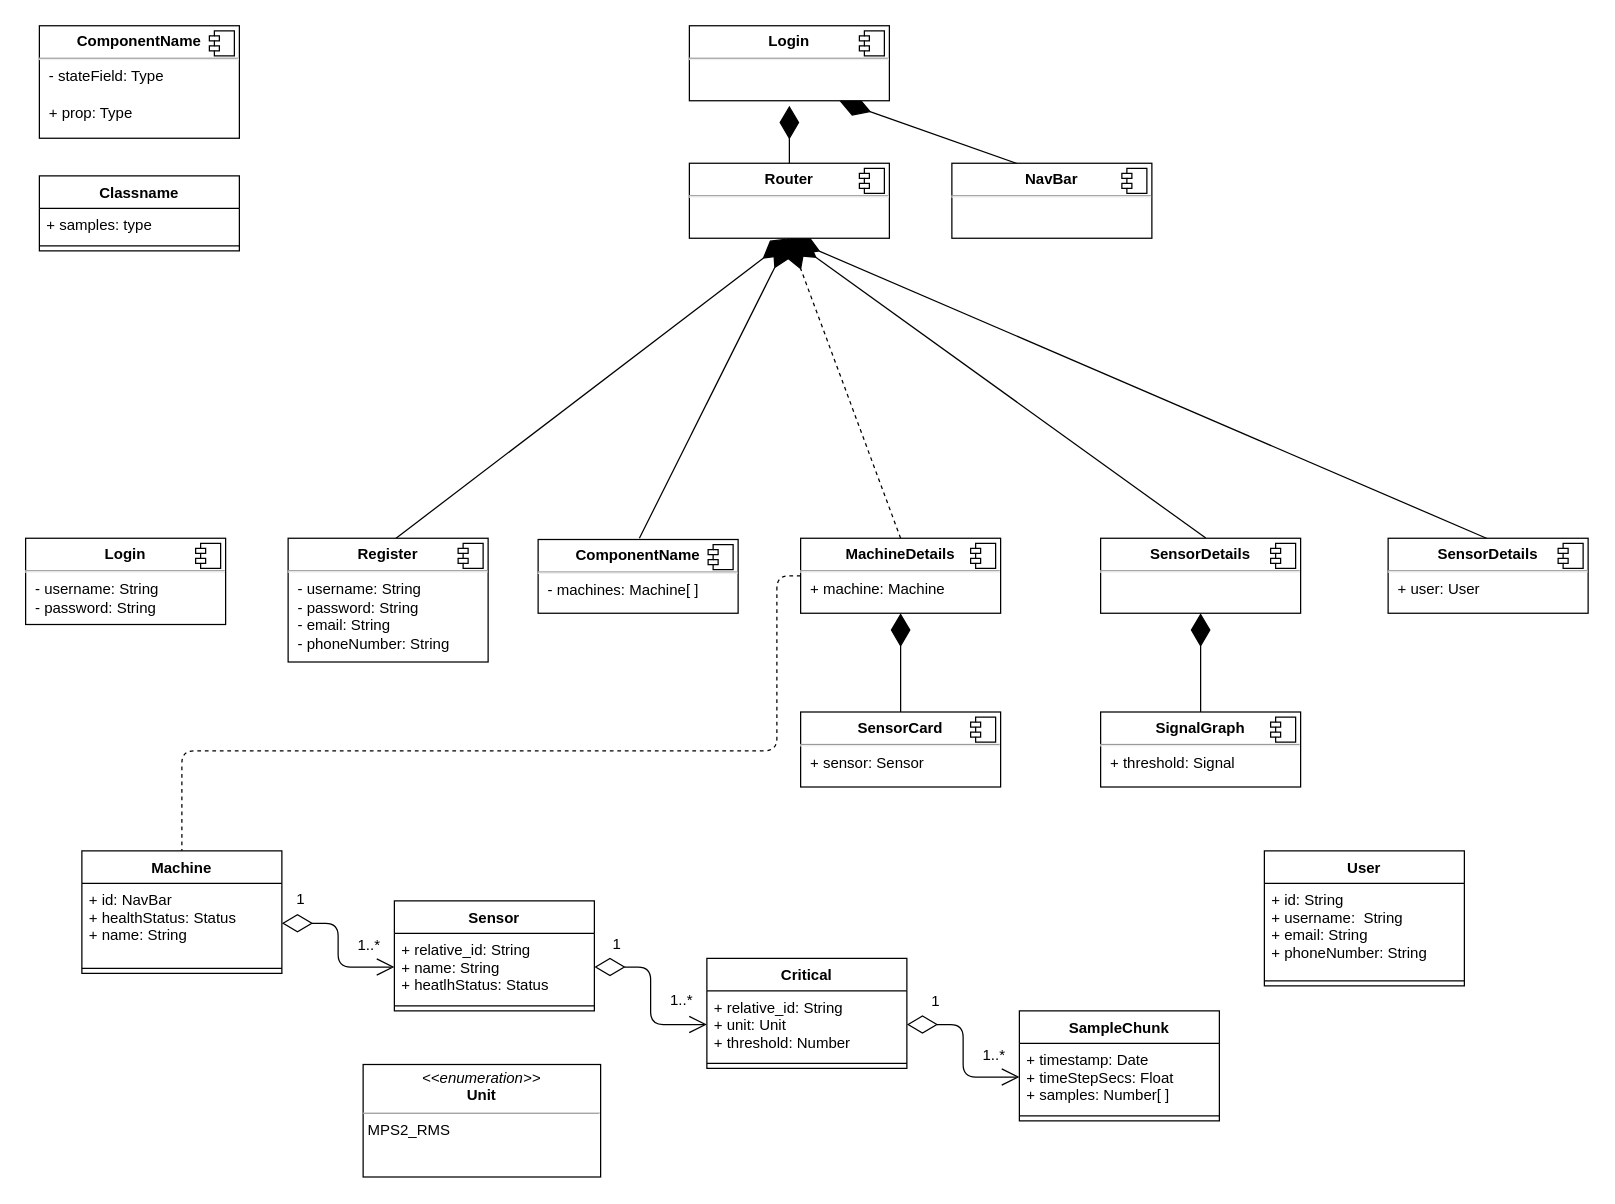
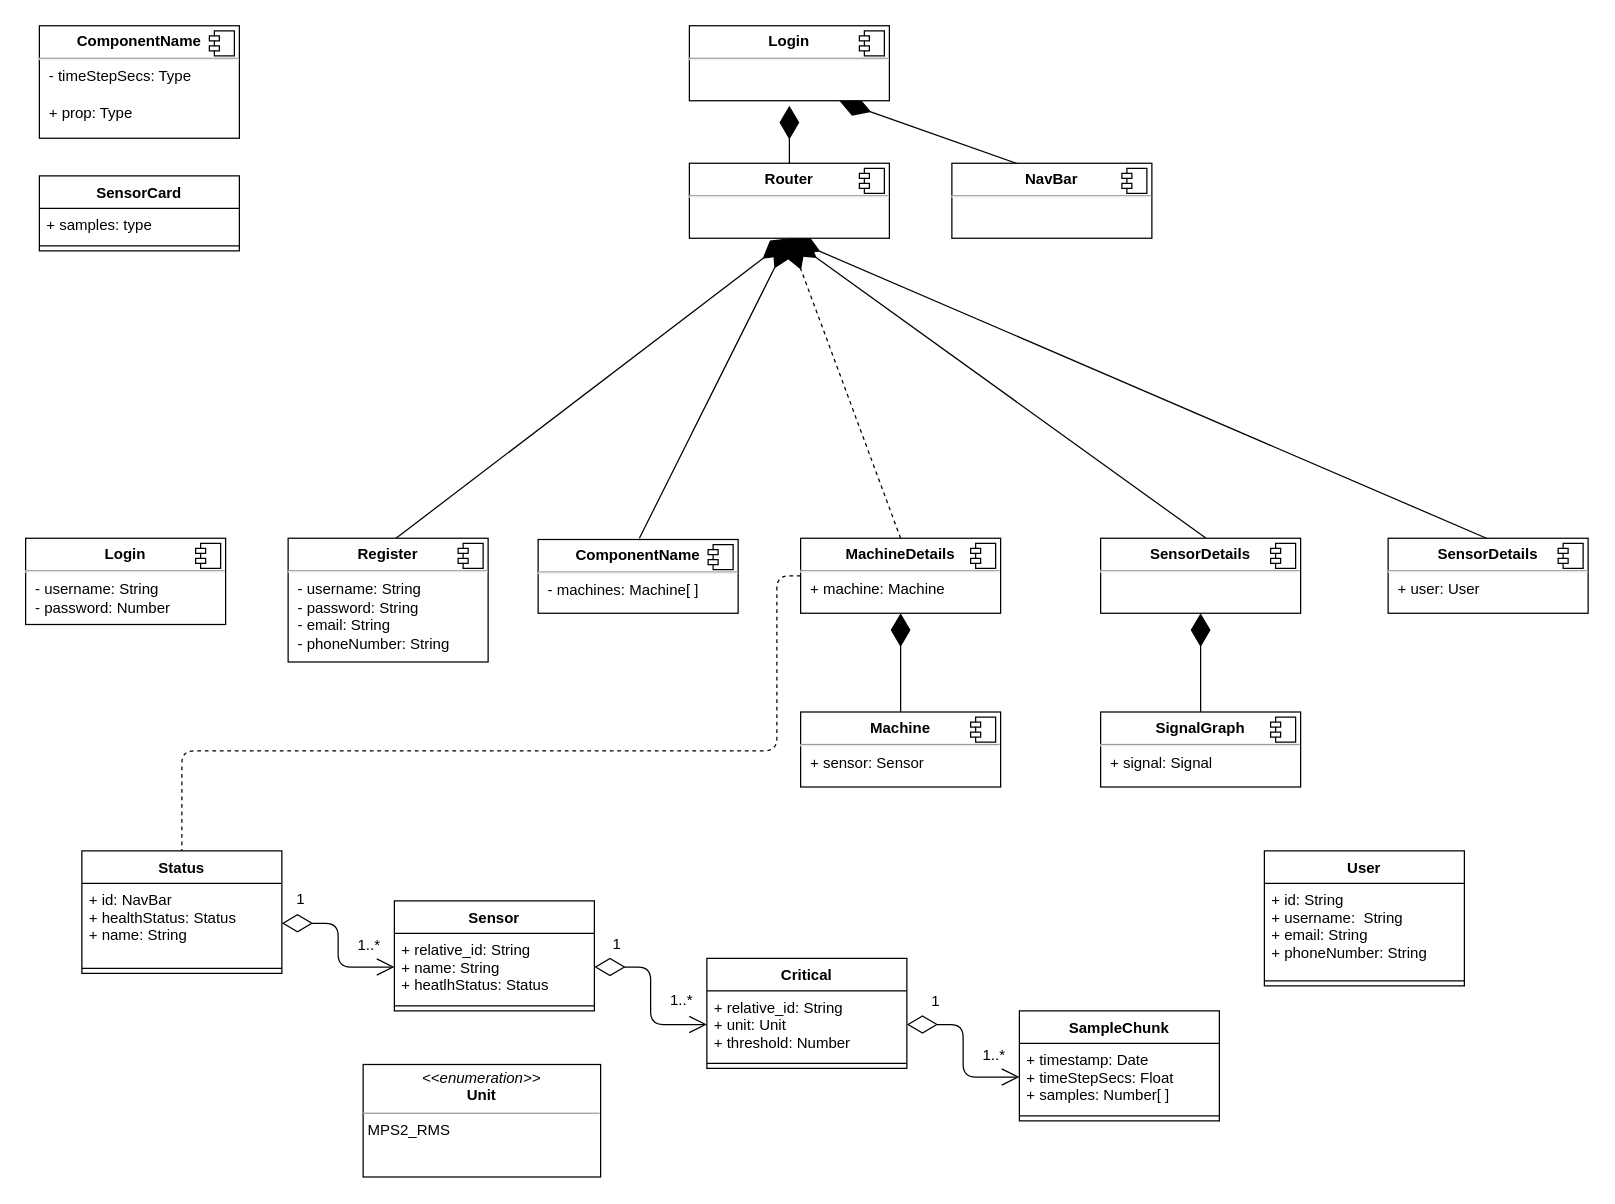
(105, 26) -> (116, 26)
(139, 193) -> (139, 193)
(93, 538) -> (95, 538)
(862, 712) -> (862, 712)
(1169, 712) -> (1154, 712)
(181, 868) -> (181, 868)
